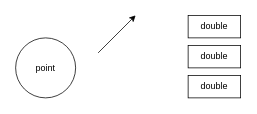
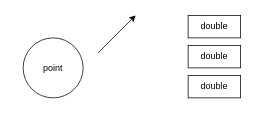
(45, 68) -> (53, 68)
